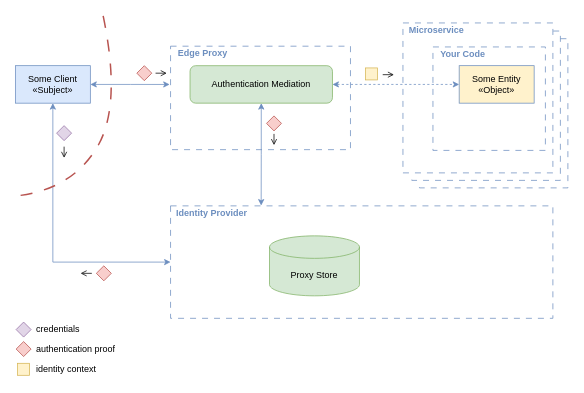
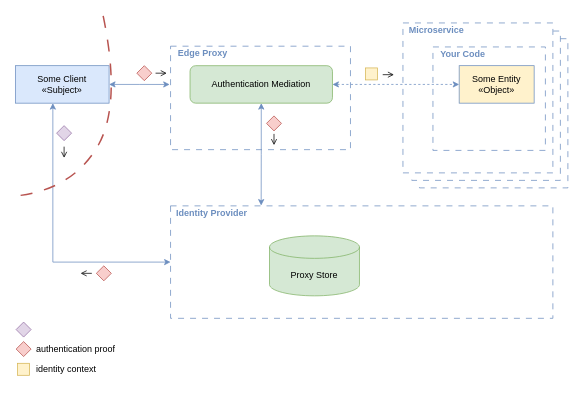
(53, 84) -> (62, 84)
(57, 330) -> none
